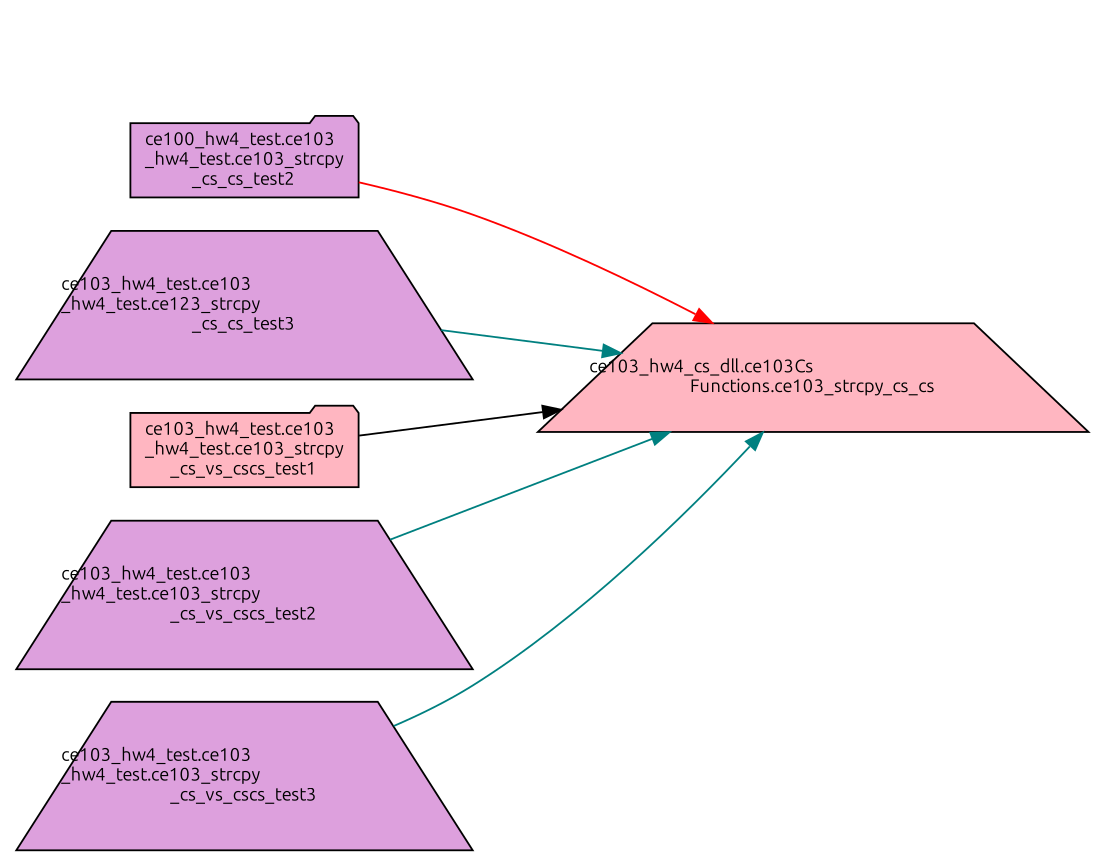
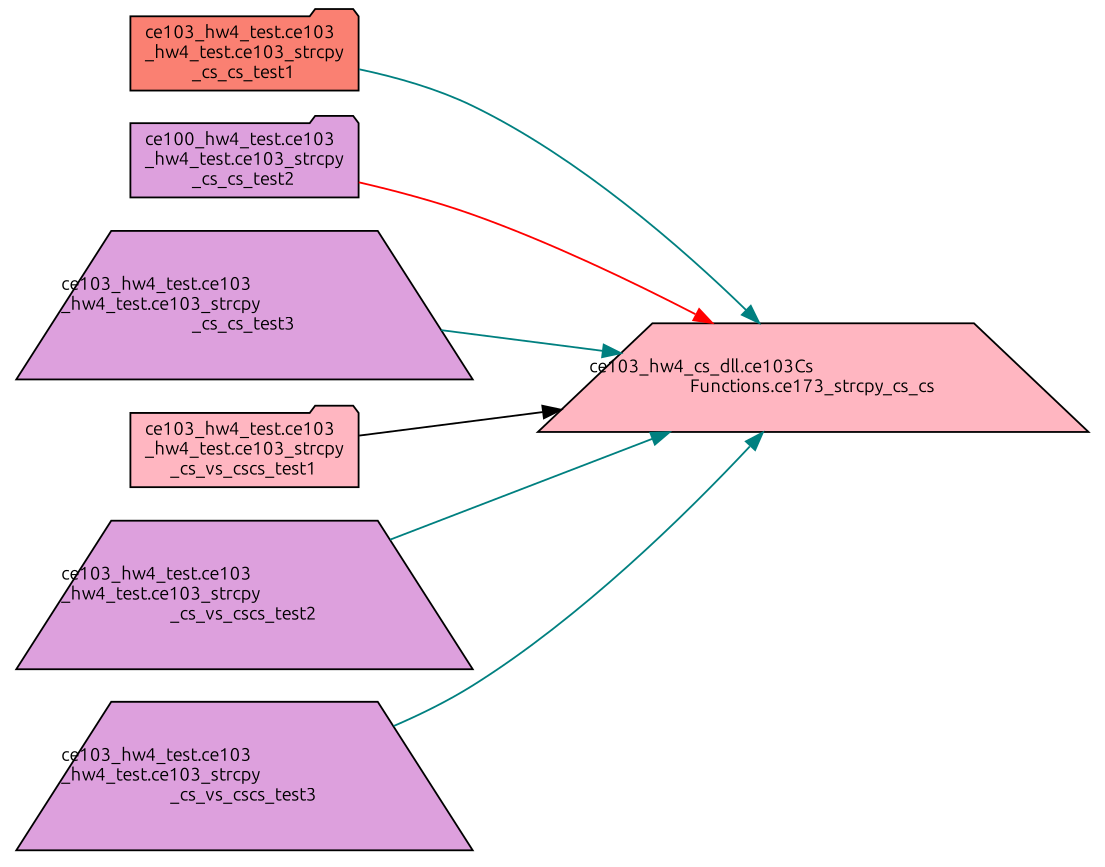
none -> (244, 53)
(244, 305) -> (244, 305)
(813, 378) -> (813, 378)
